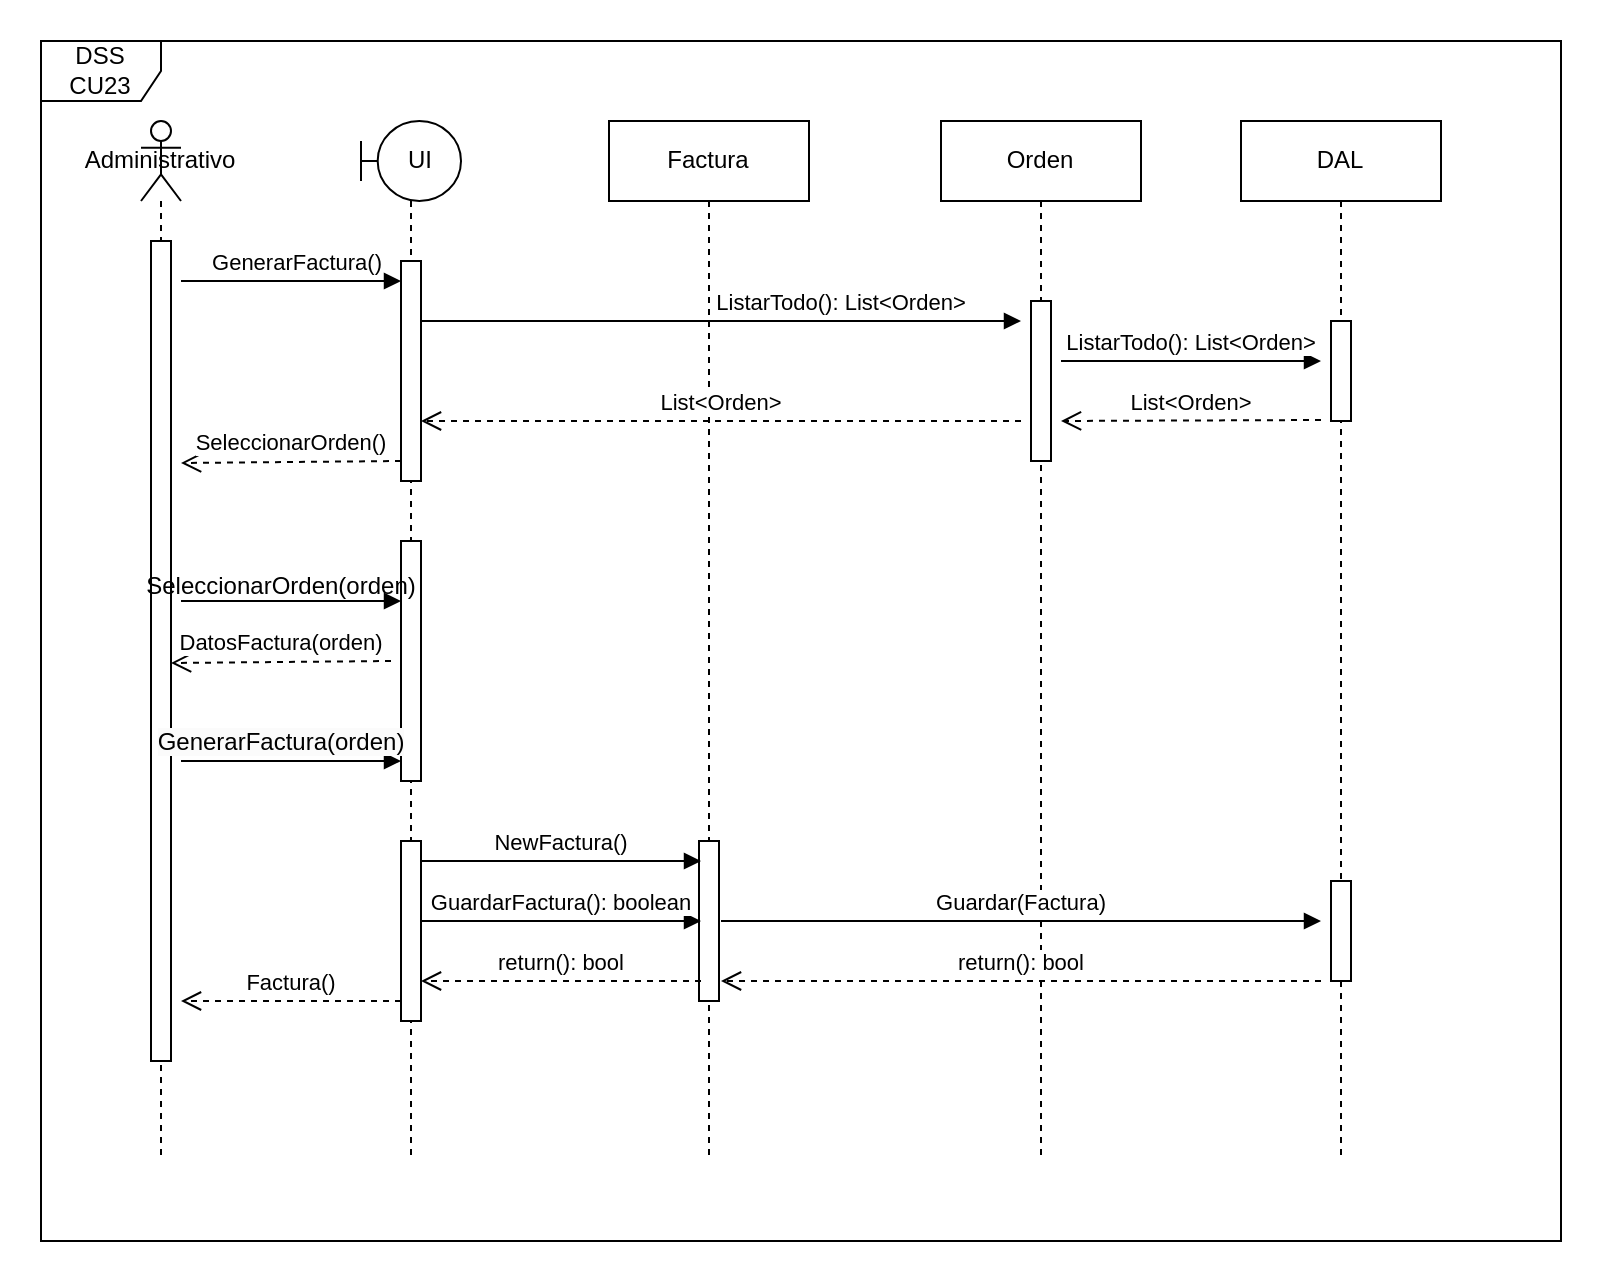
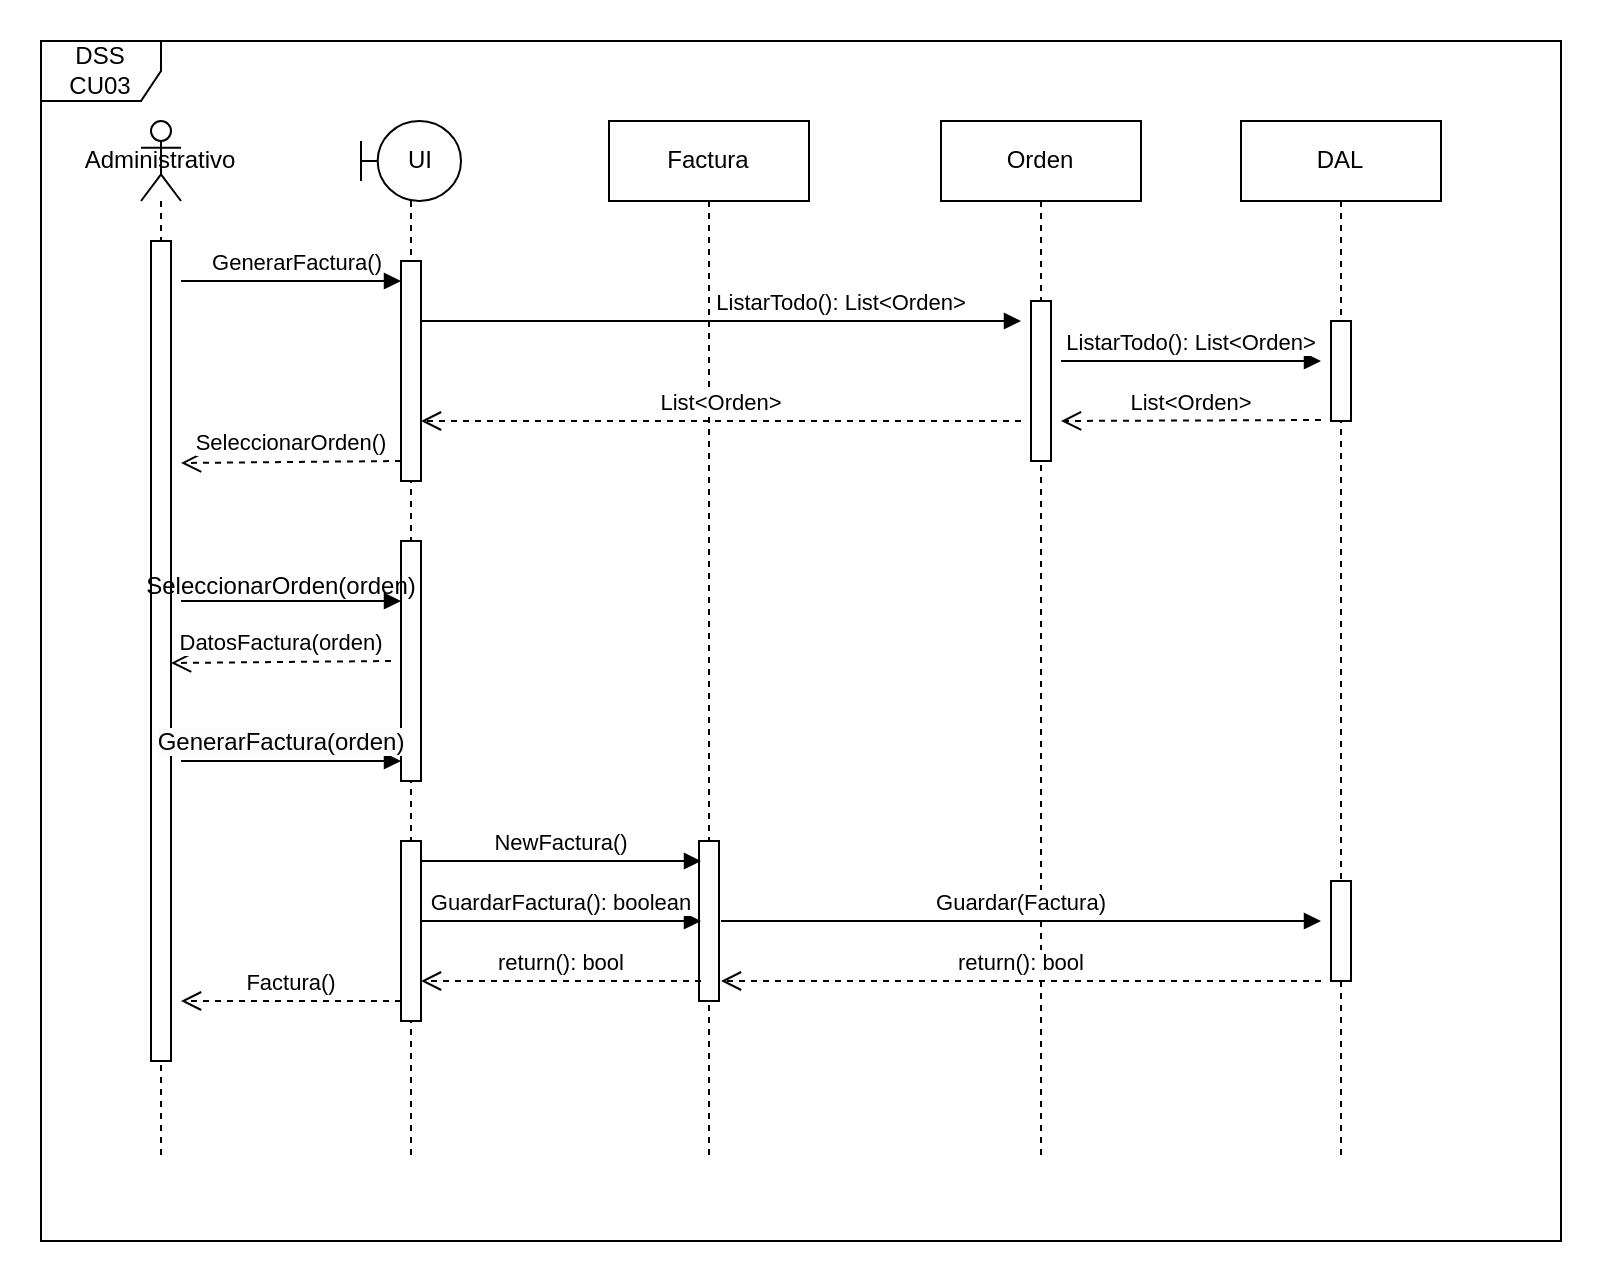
(101, 71) -> (101, 71)
